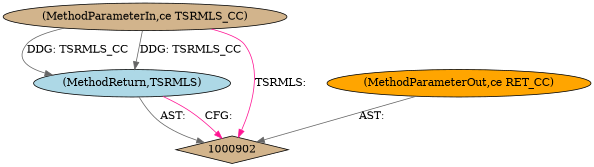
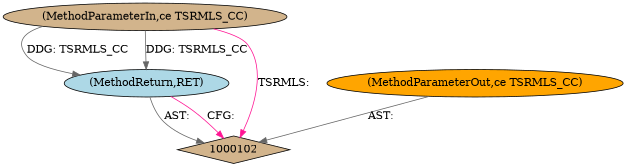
(132, 83) -> (147, 83)
(459, 83) -> (475, 83)
(232, 150) -> (234, 150)
